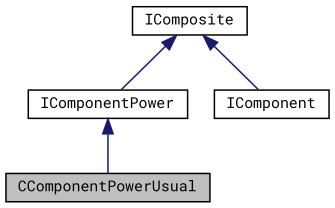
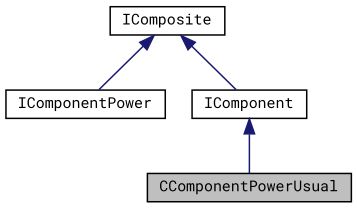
(108, 154) -> (249, 154)
